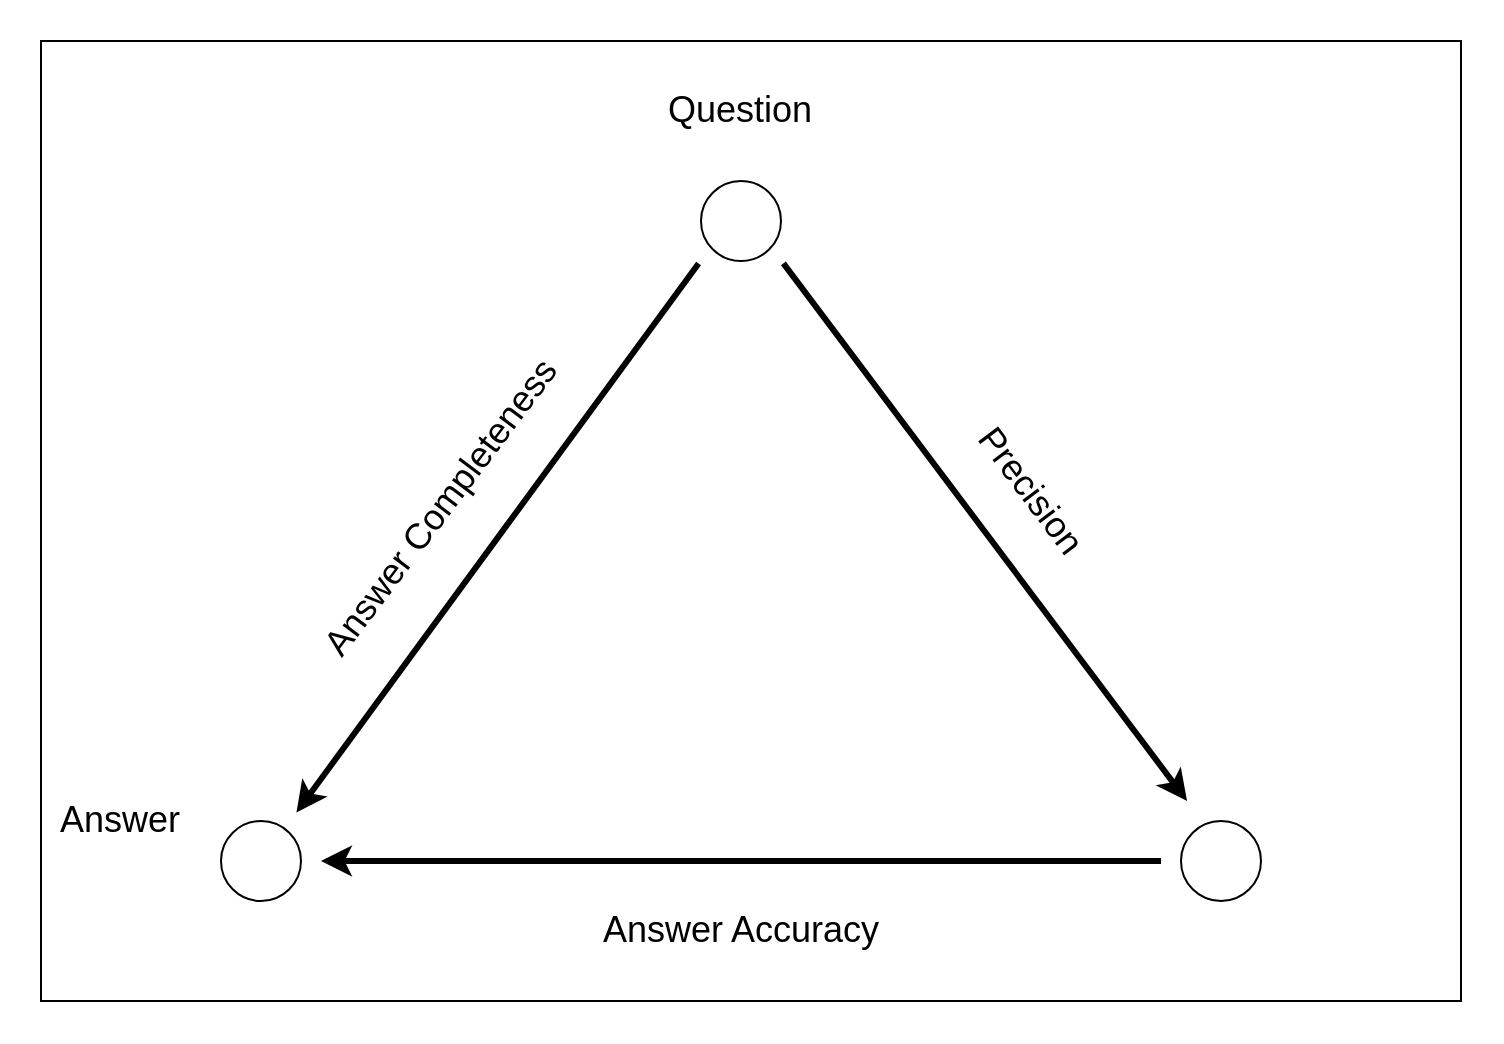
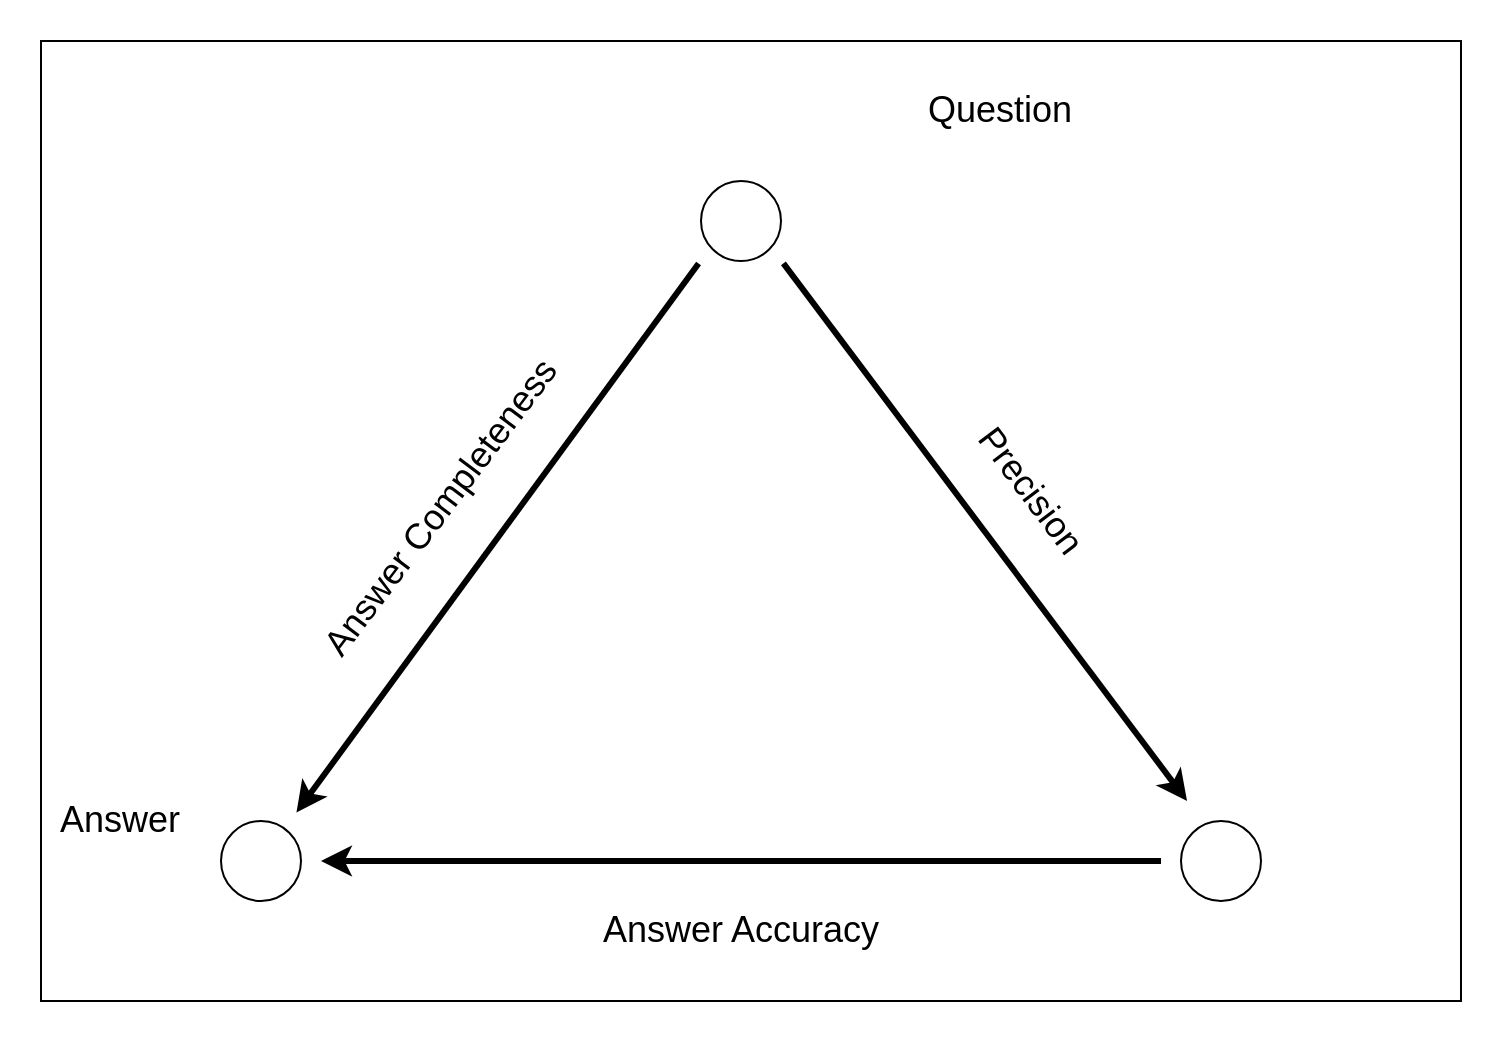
(741, 111) -> (1001, 111)
